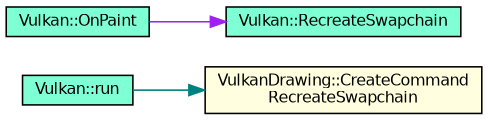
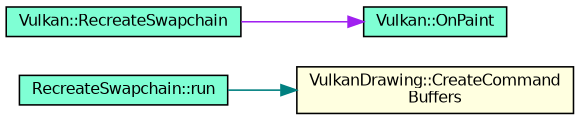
(180, 22) -> (295, 22)
(78, 90) -> (124, 90)
(343, 90) -> (435, 90)
